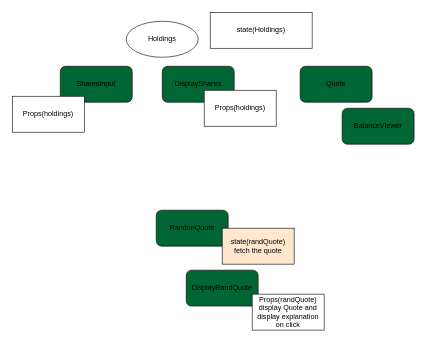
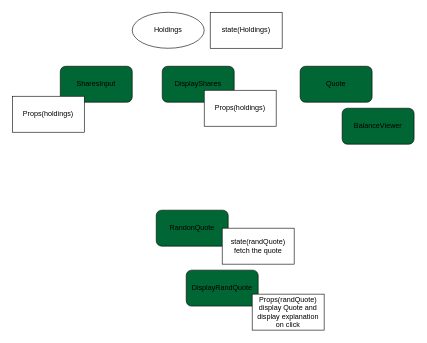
(261, 30) -> (246, 30)
(162, 39) -> (168, 30)
(258, 246) -> (258, 246)
